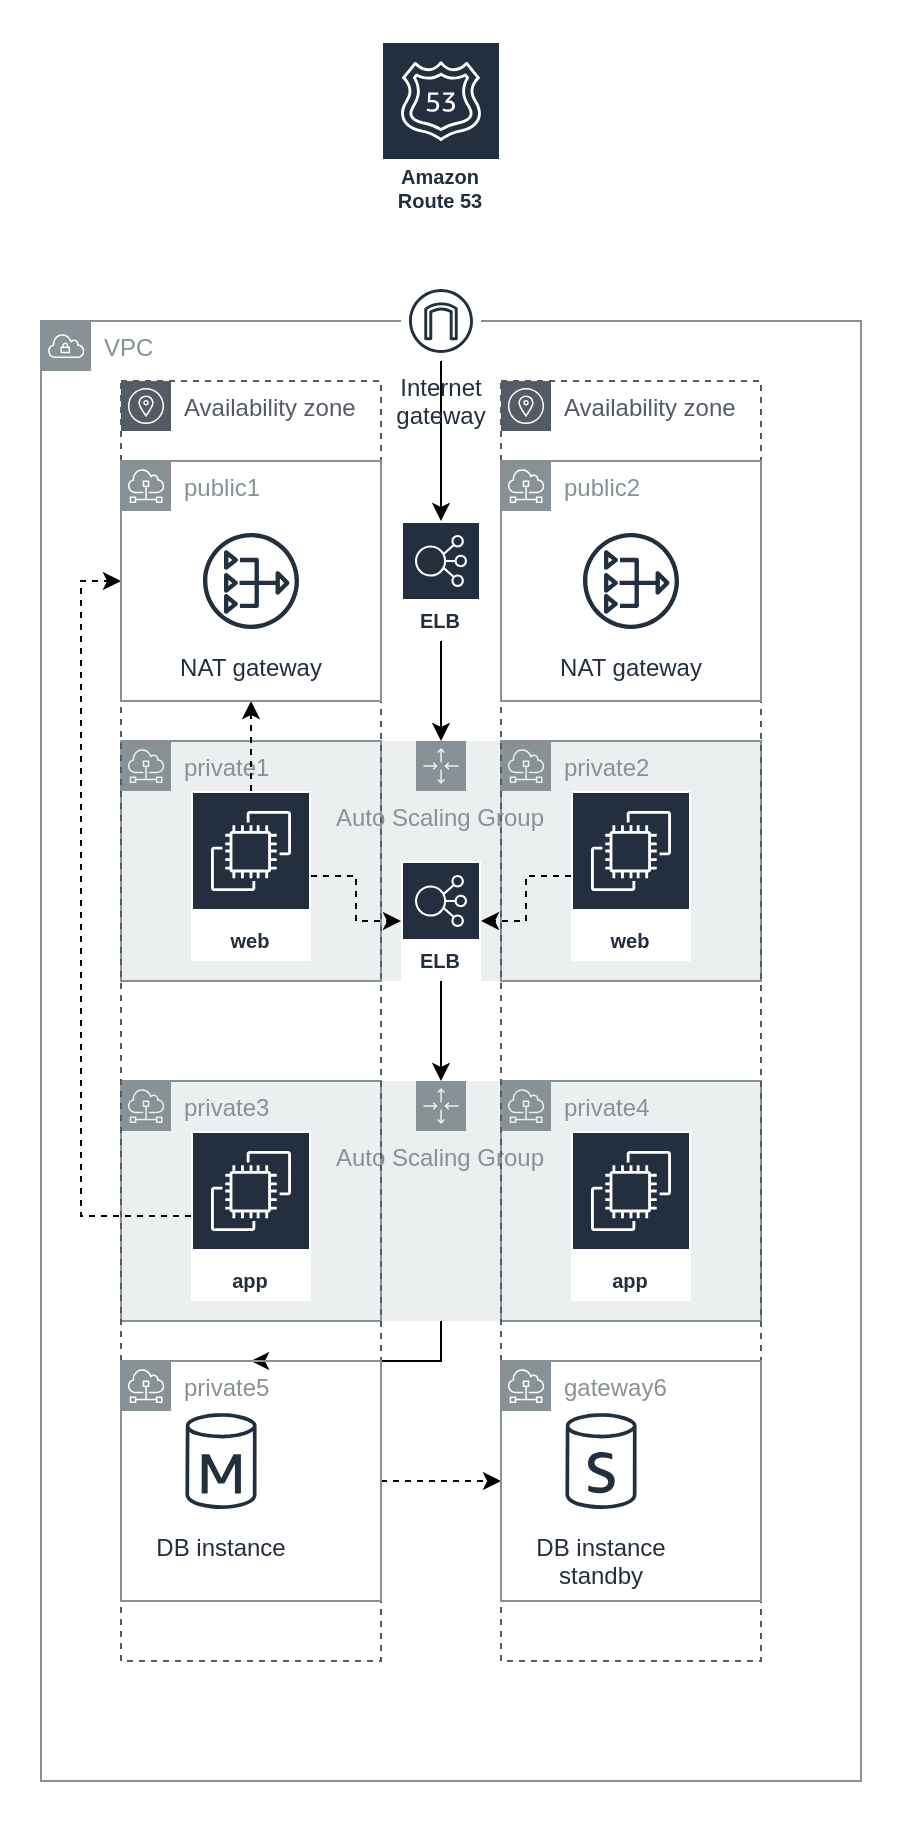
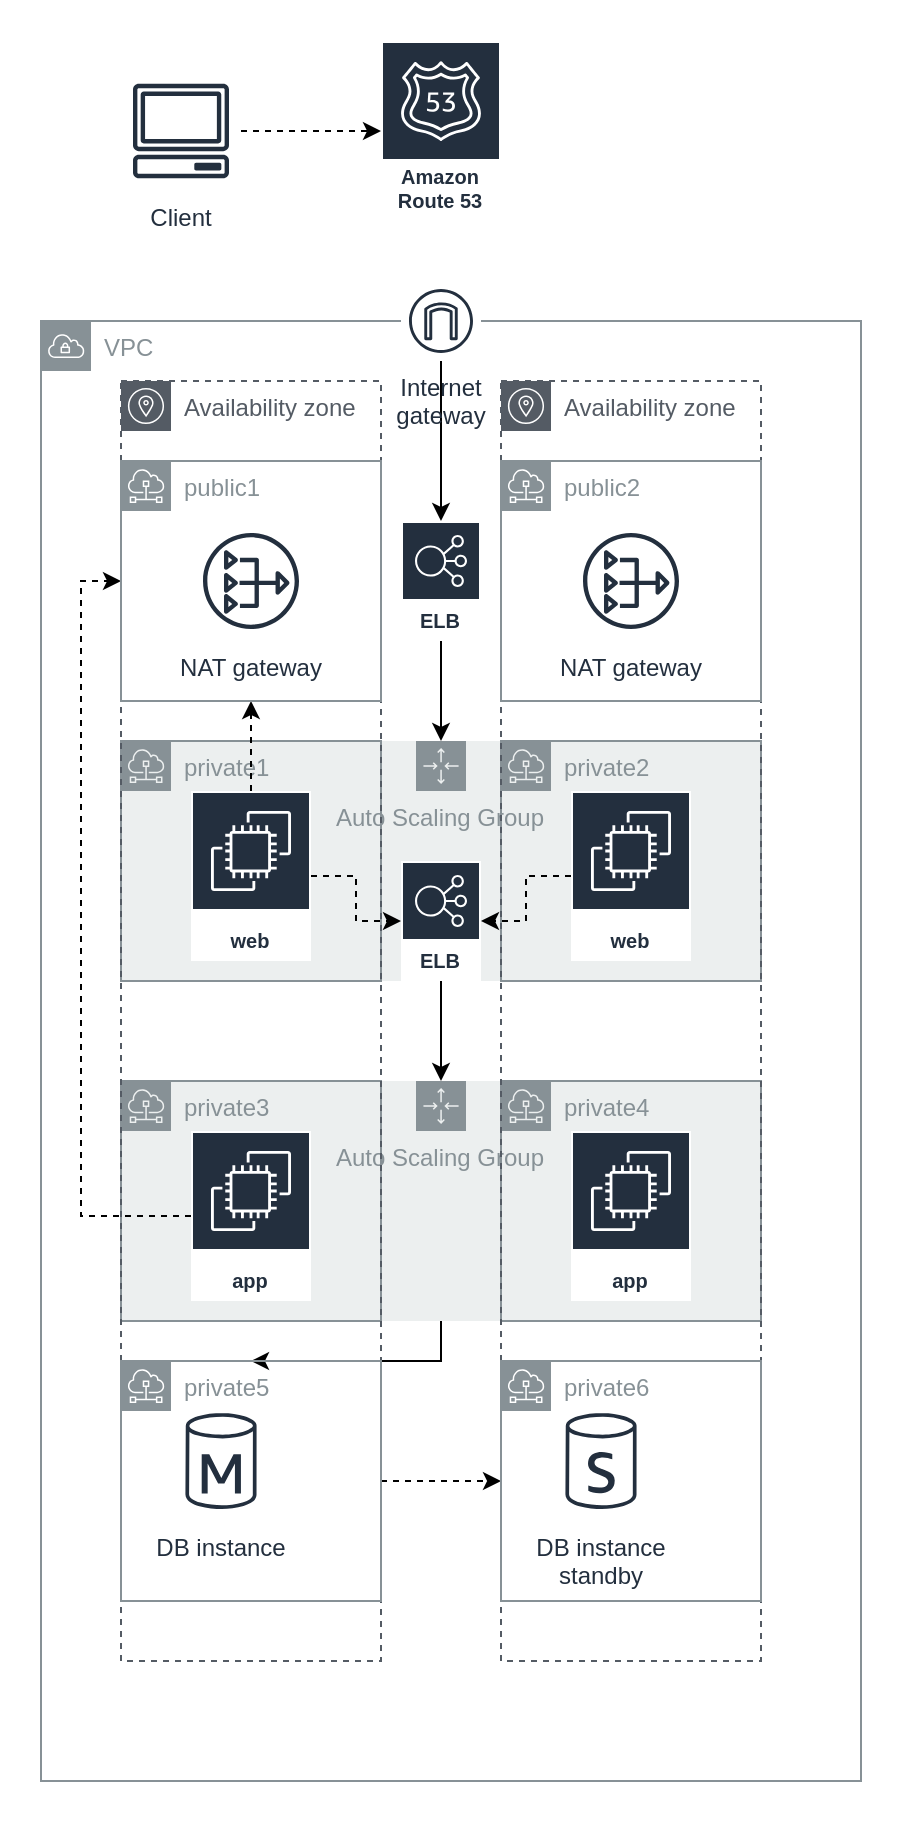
none -> (181, 131)
none -> (304, 131)
(619, 1389) -> (616, 1389)
